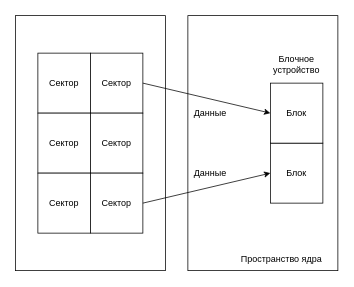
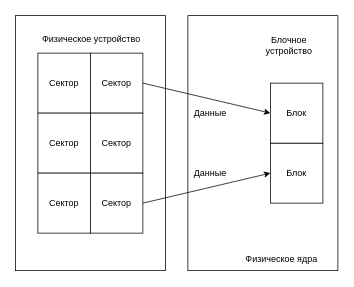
none -> (90, 38)
(297, 64) -> (289, 45)
(282, 259) -> (282, 259)
